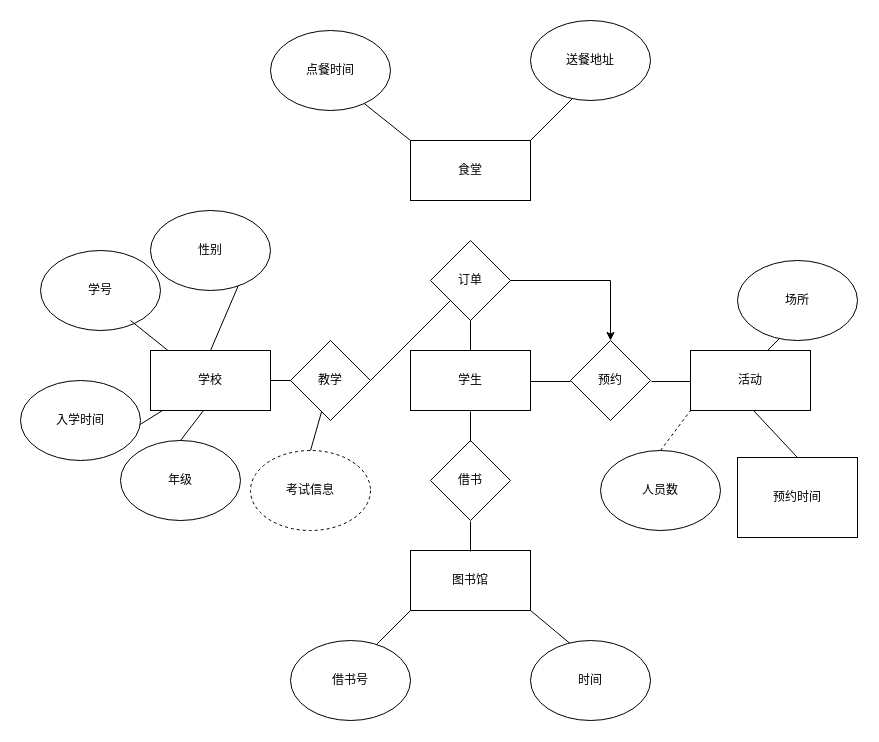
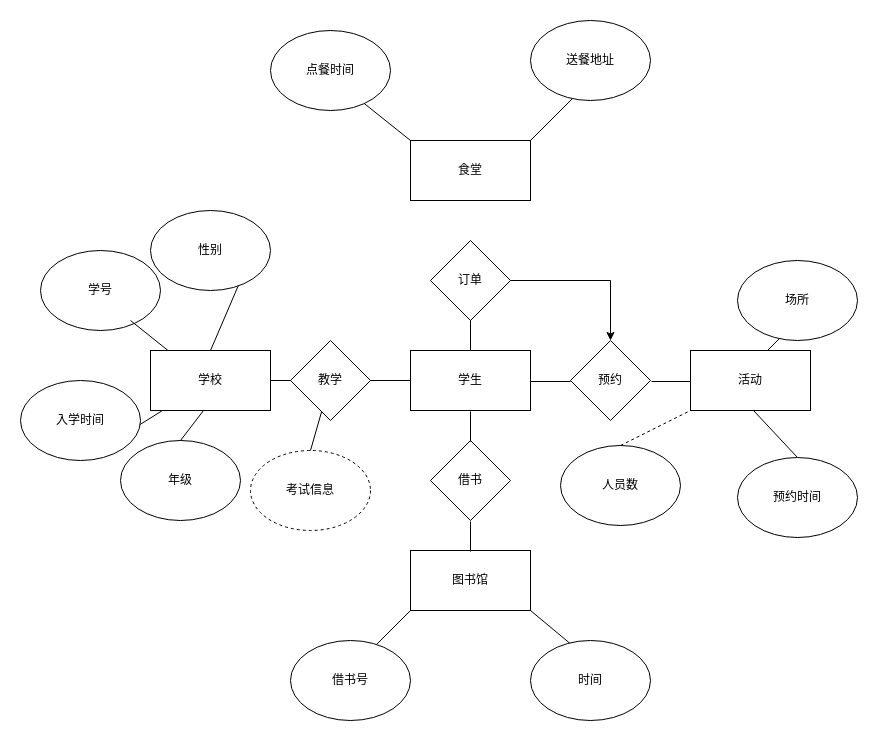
(410, 341) -> (391, 381)
(661, 491) -> (621, 486)
(798, 498) -> (798, 498)
